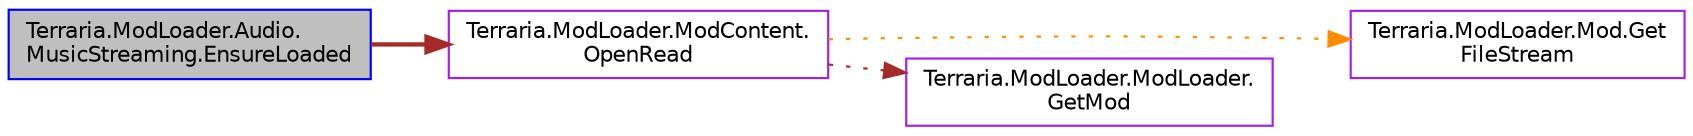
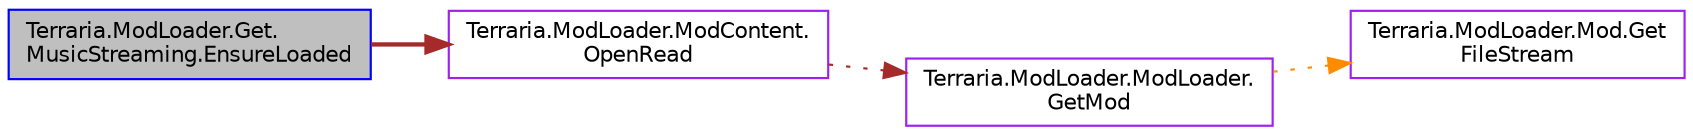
(1078, 36) -> (1301, 69)
(190, 44) -> (190, 44)
